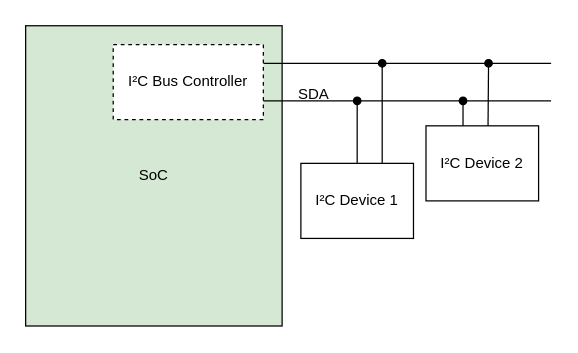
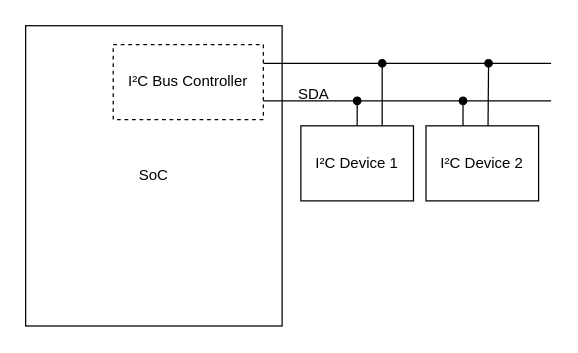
(154, 176) -> (154, 176)
(357, 201) -> (357, 163)
